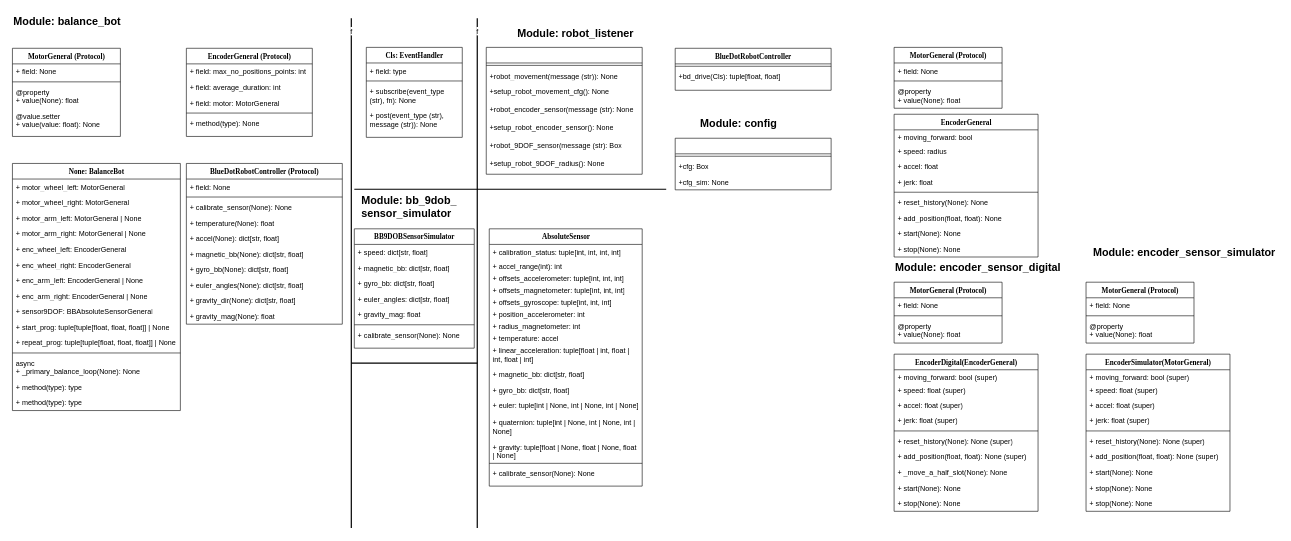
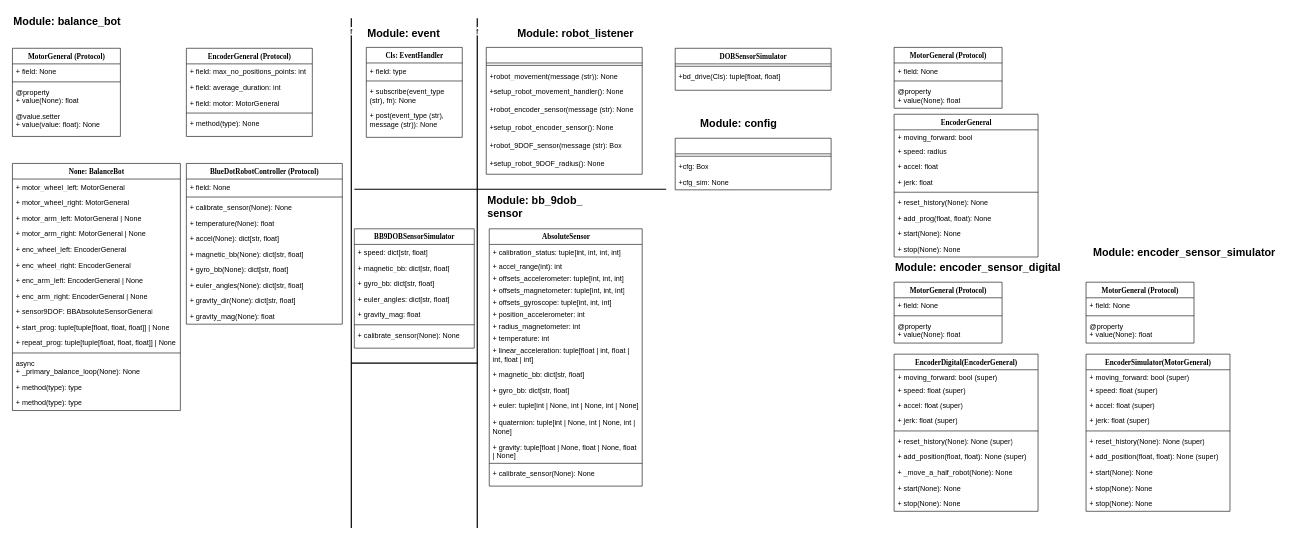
none -> (420, 33)
(754, 57) -> (754, 57)
(555, 92) -> (562, 92)
(414, 207) -> none
none -> (540, 207)
(958, 219) -> (952, 219)
(529, 339) -> (525, 339)
(956, 473) -> (959, 473)
